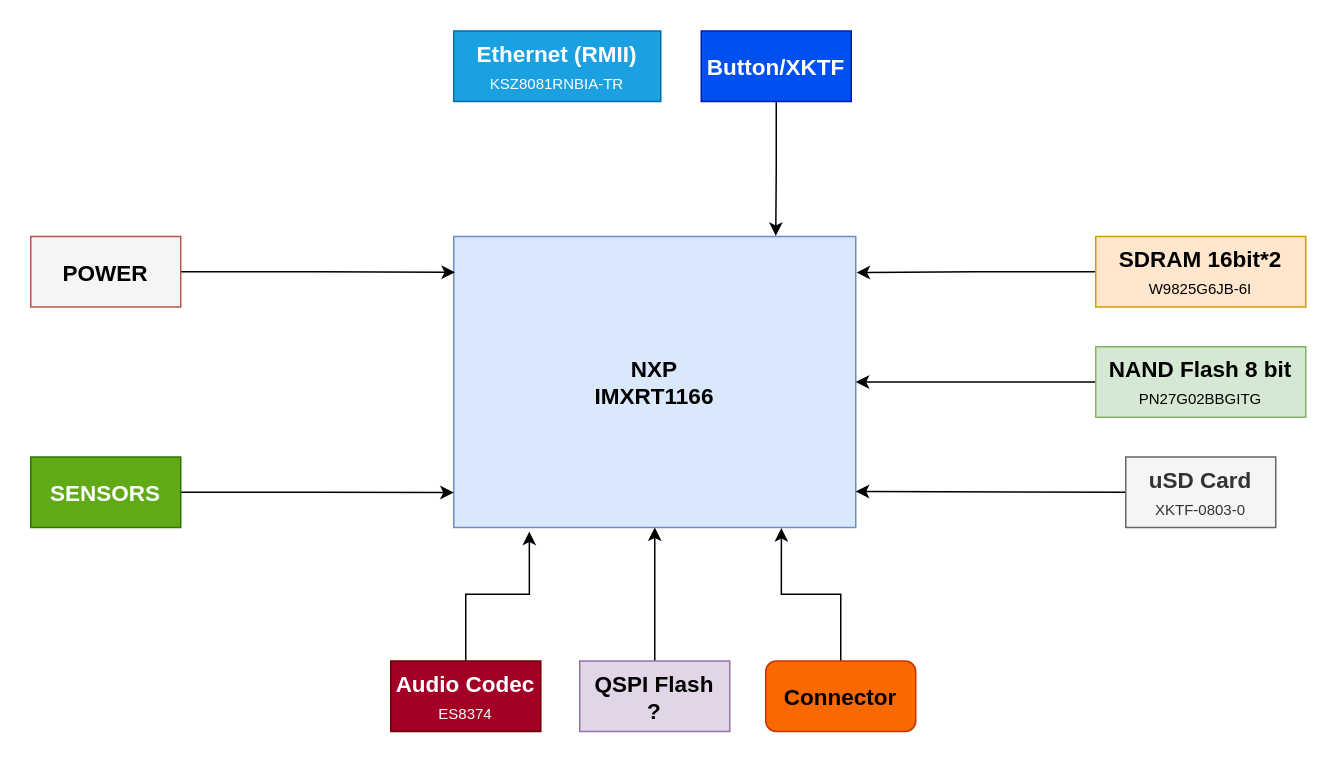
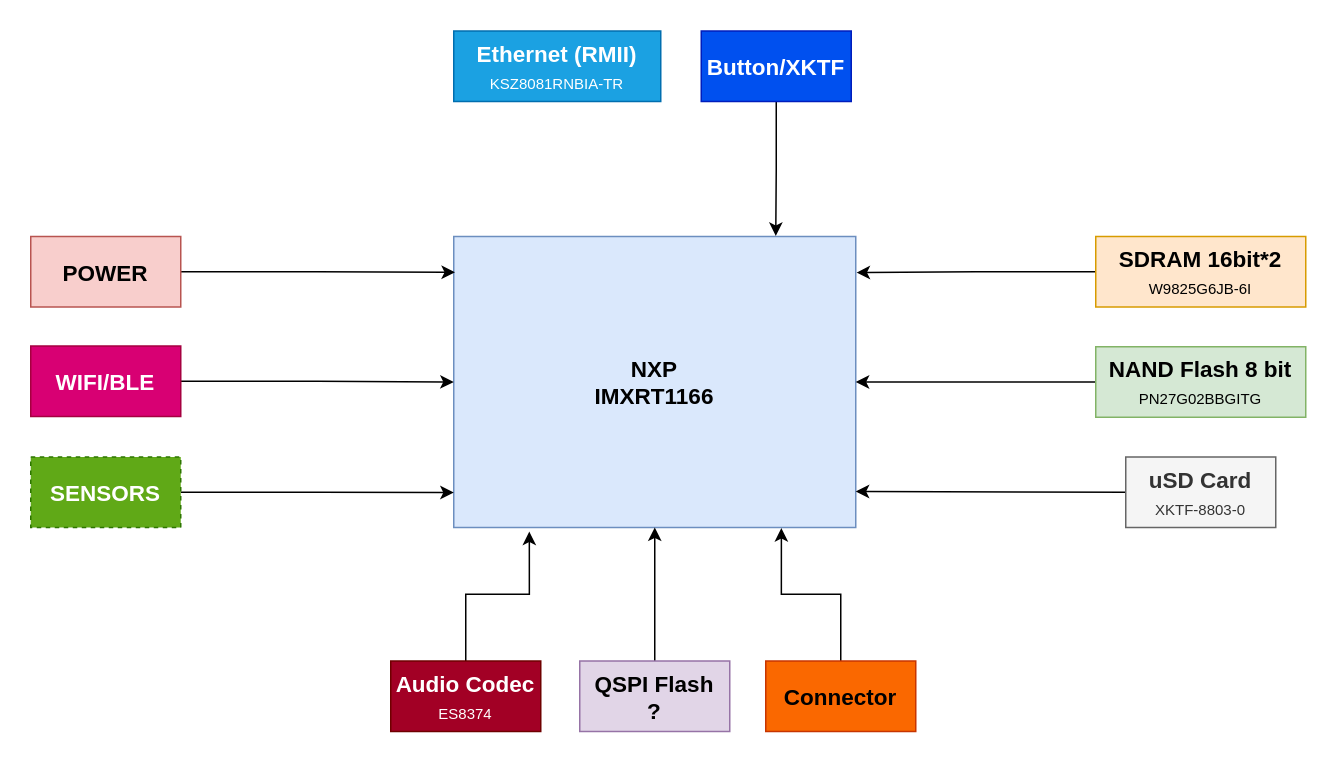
(106, 272) -> (106, 272)
none -> (106, 381)
none -> (312, 381)
(106, 492) -> (106, 492)
(1201, 493) -> (1201, 493)
(841, 696) -> (841, 696)
